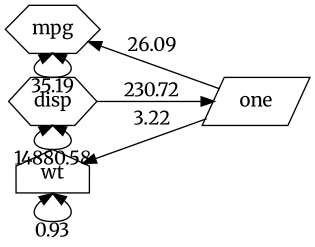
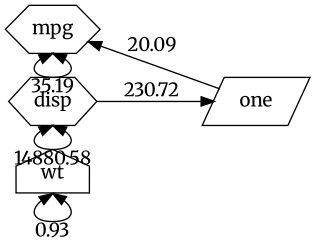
(152, 46) -> (152, 46)
(151, 139) -> none
